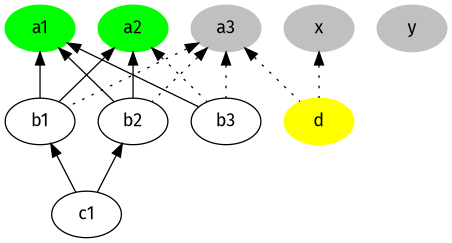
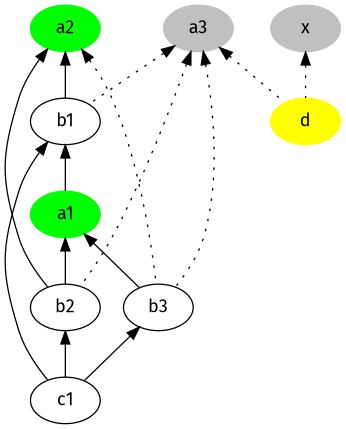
(412, 28) -> none
(40, 82) -> (65, 175)
none -> (107, 358)
